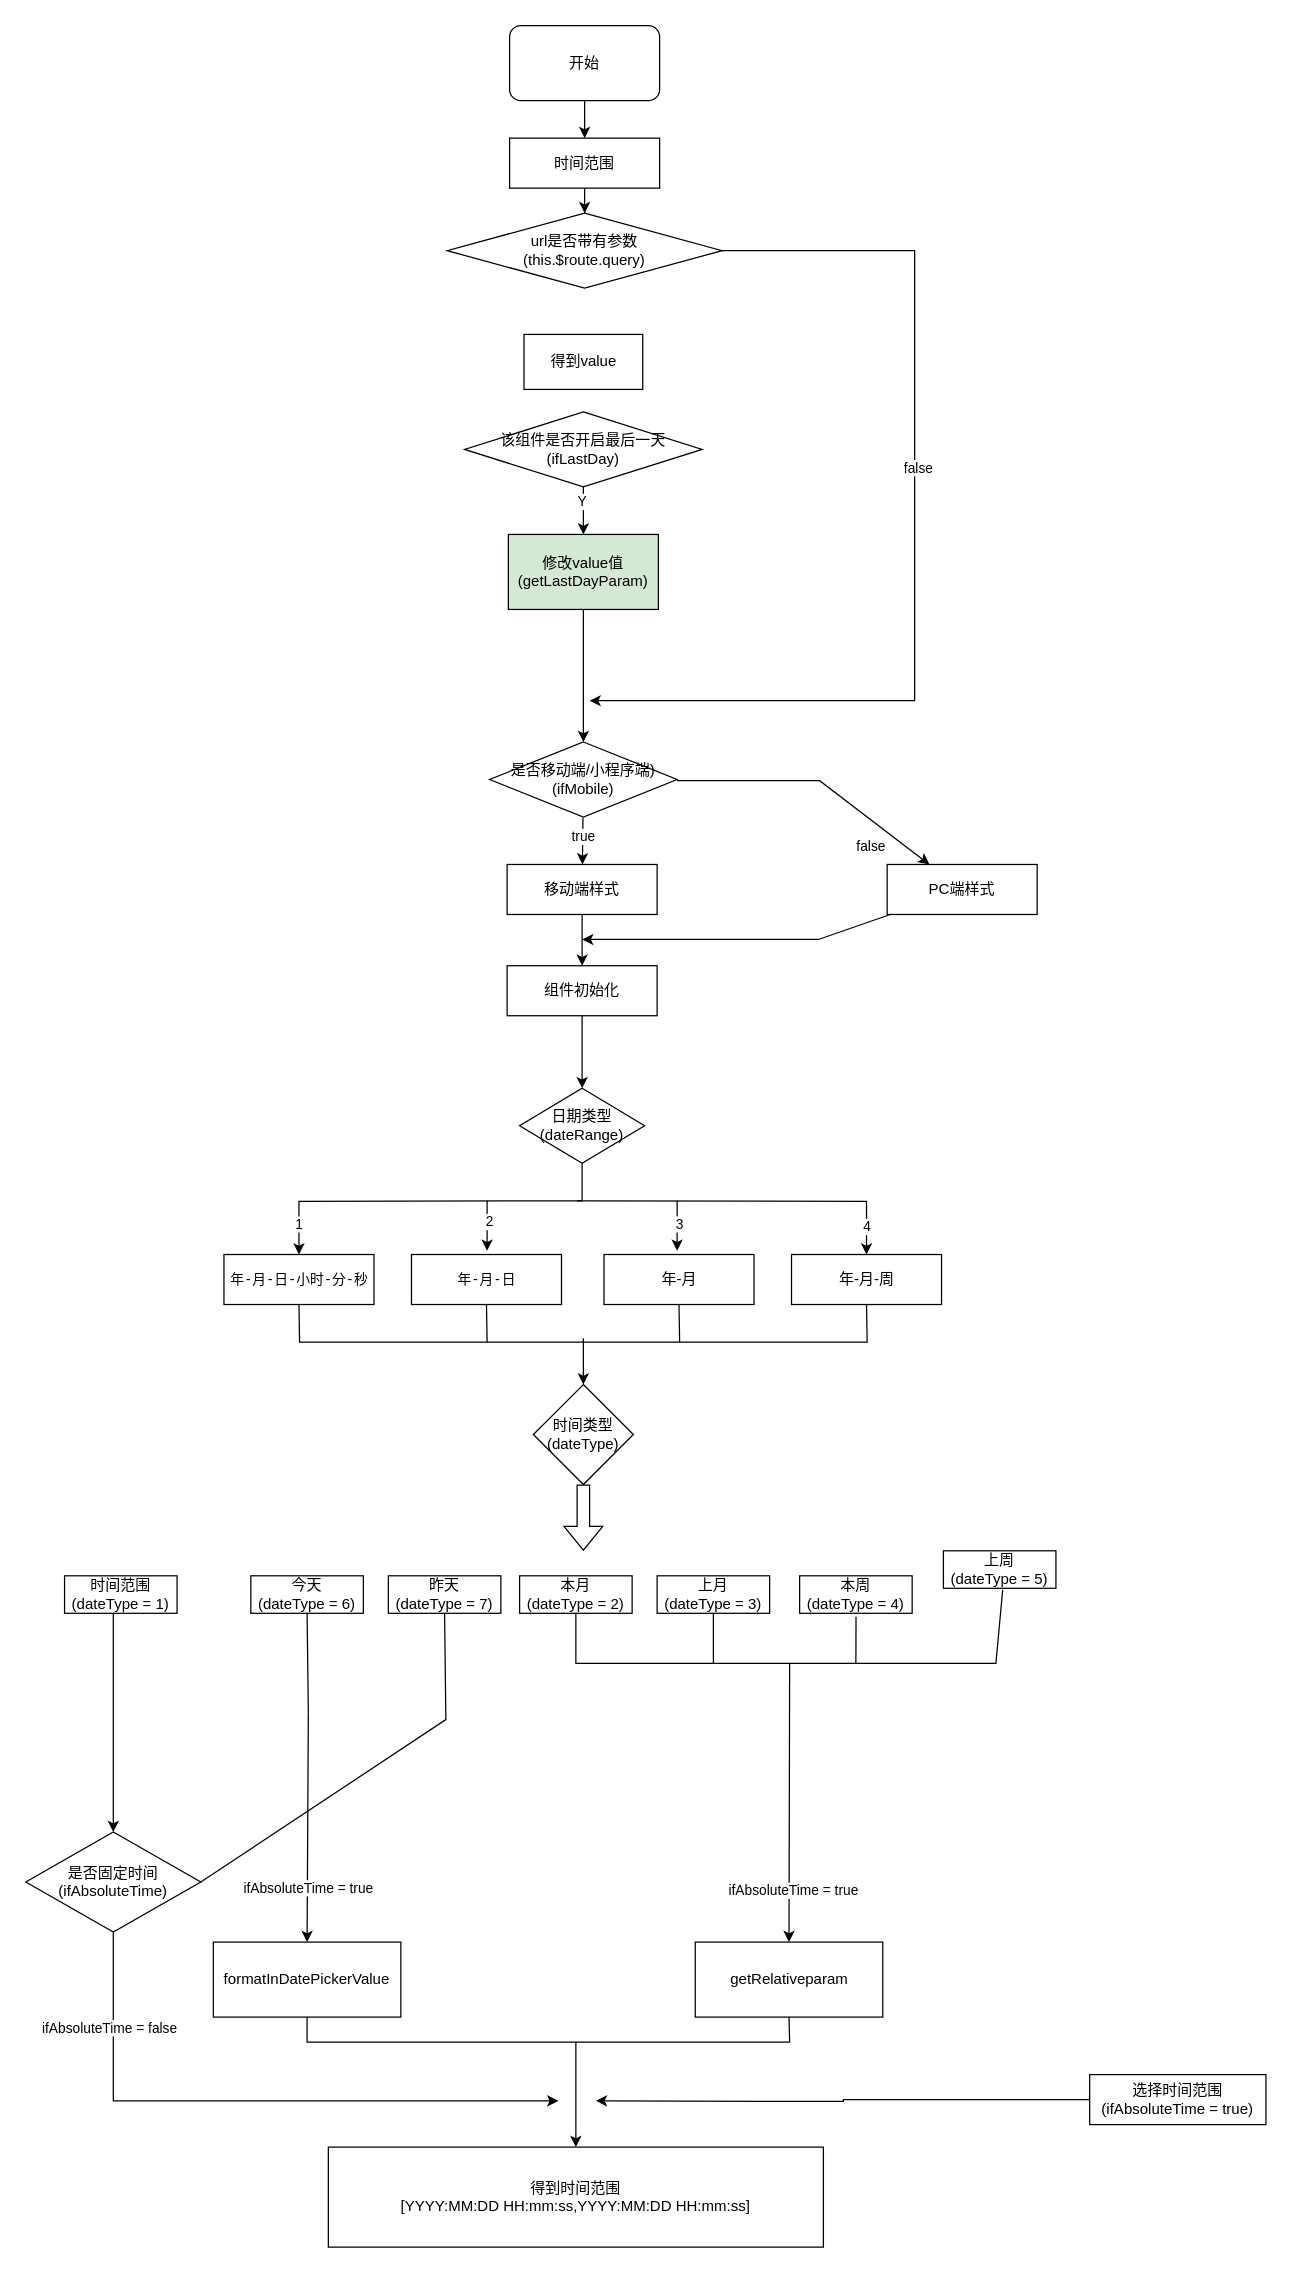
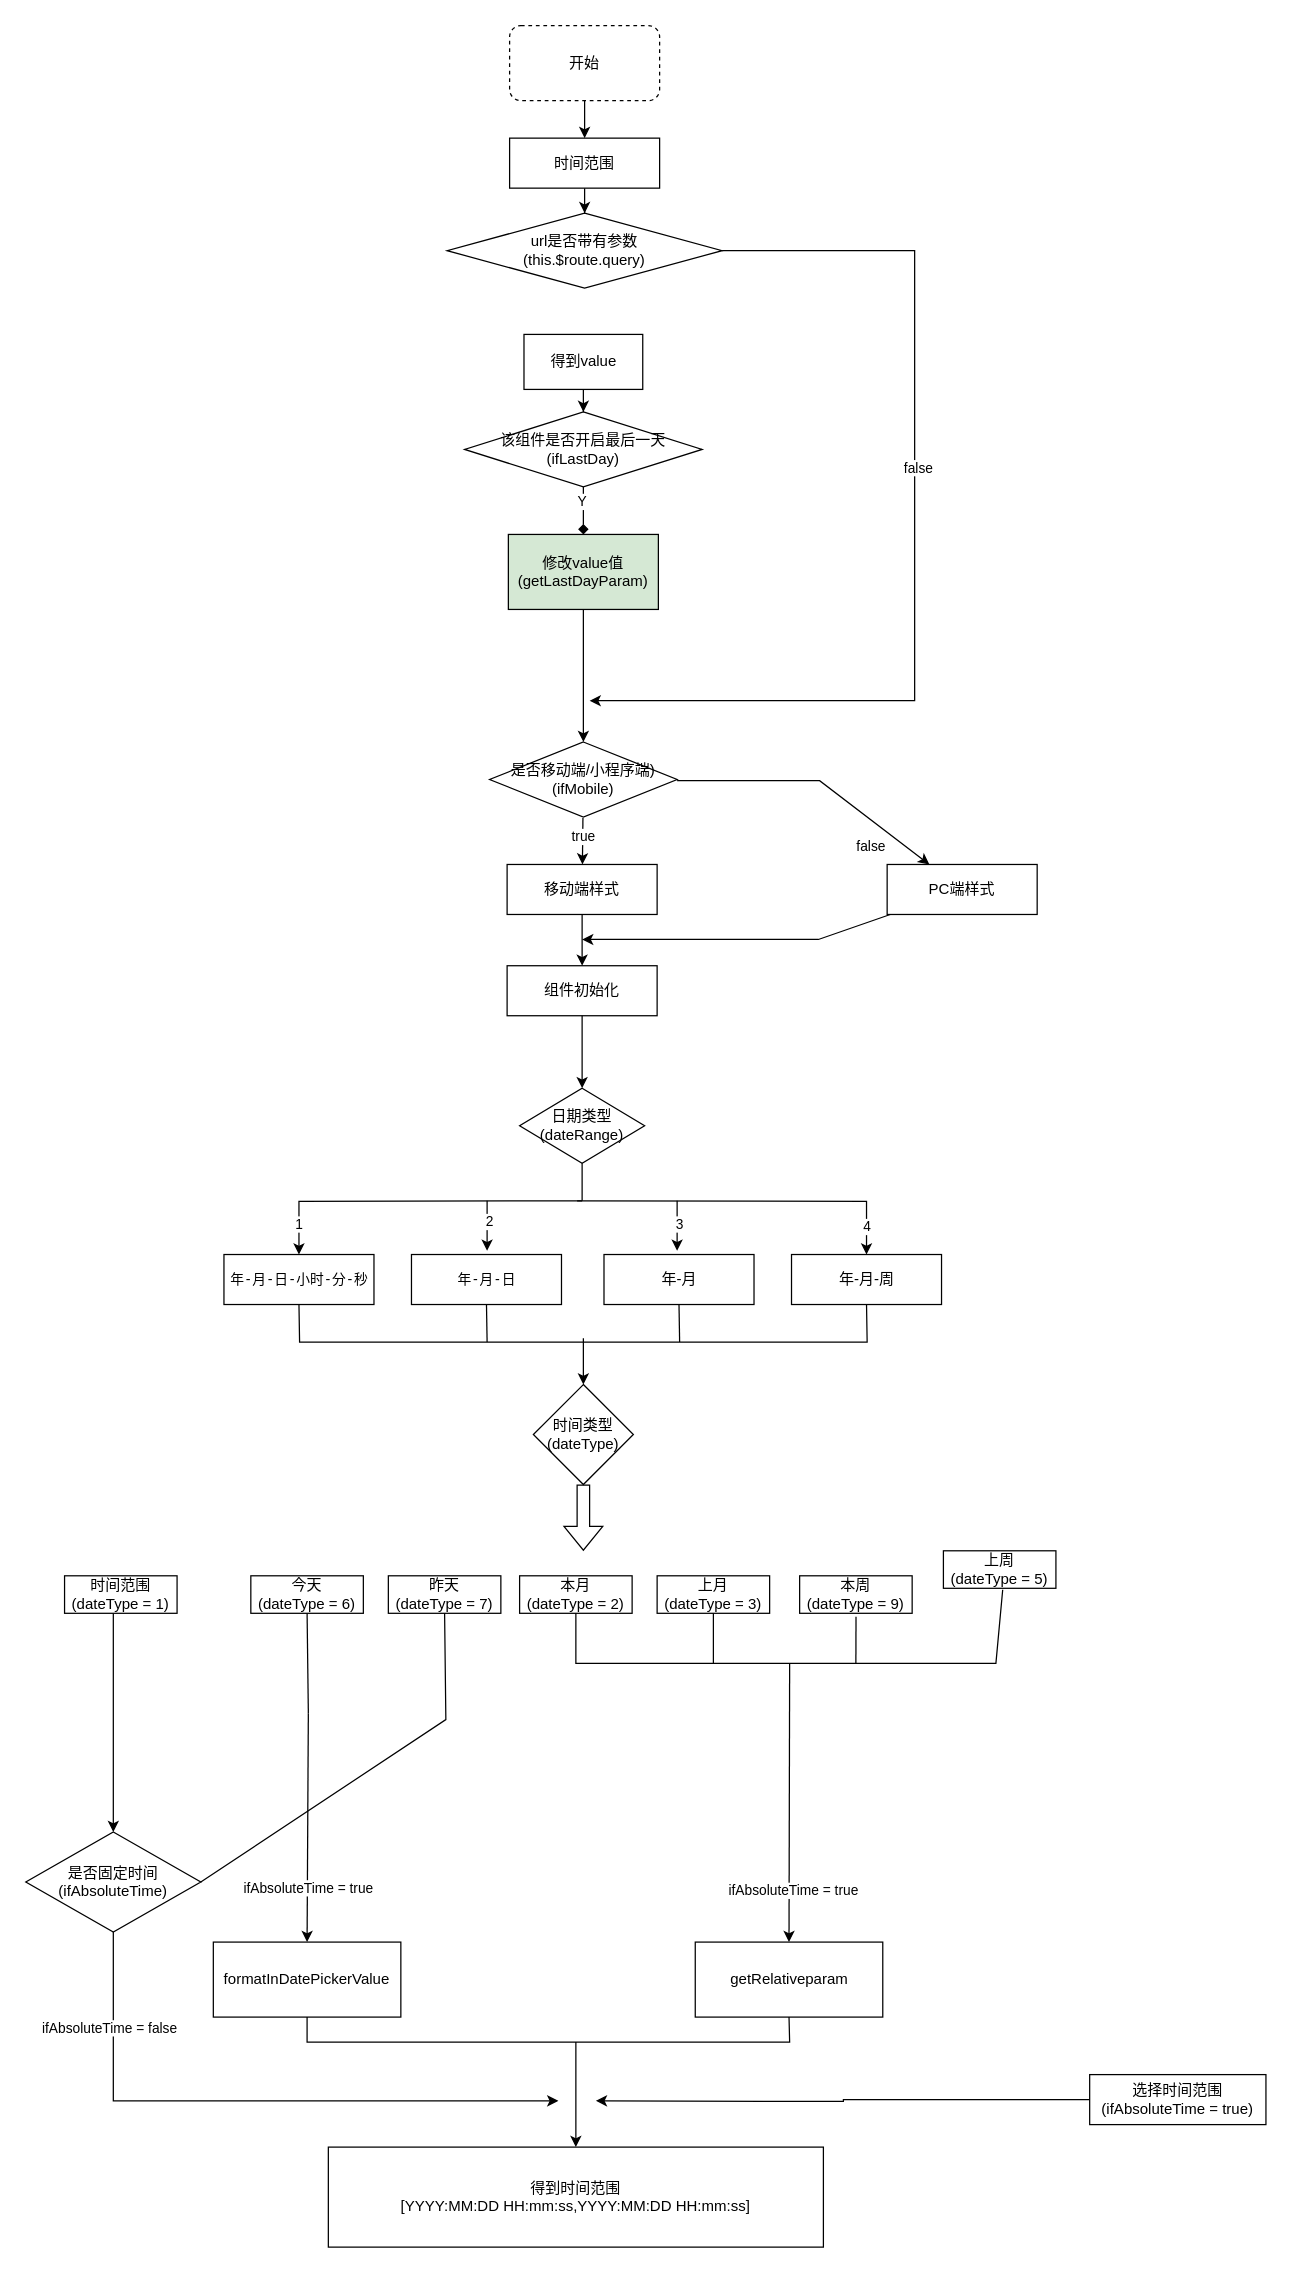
(584, 63) -> (584, 63)
none -> (583, 405)
(583, 524) -> (583, 524)
(856, 1594) -> (856, 1594)
